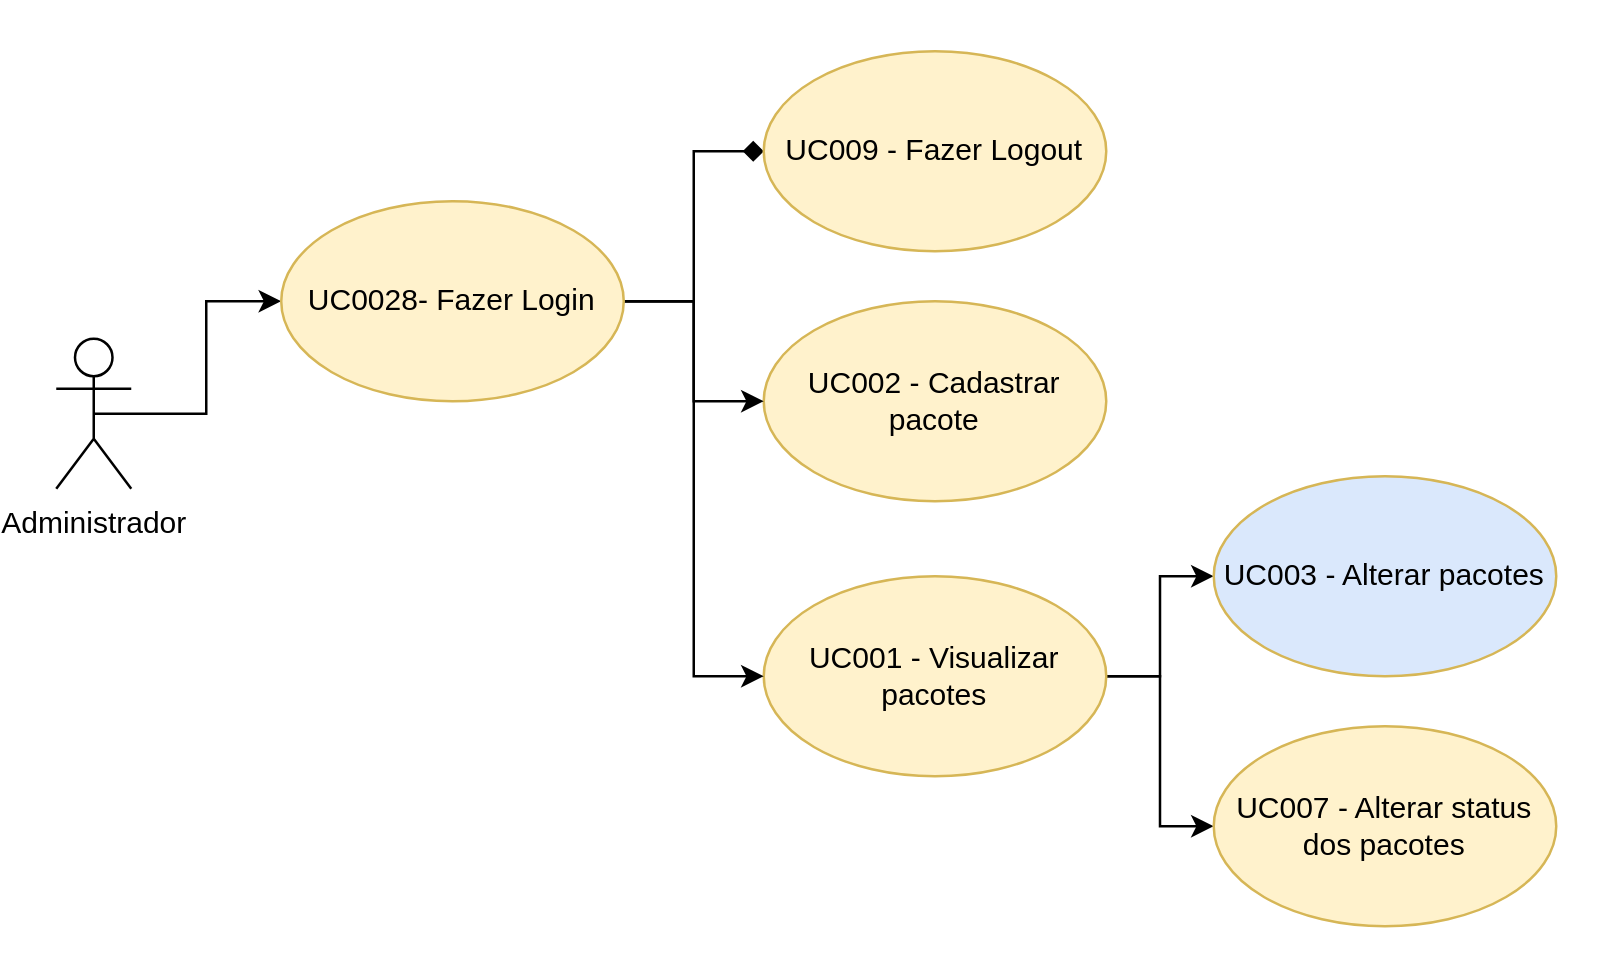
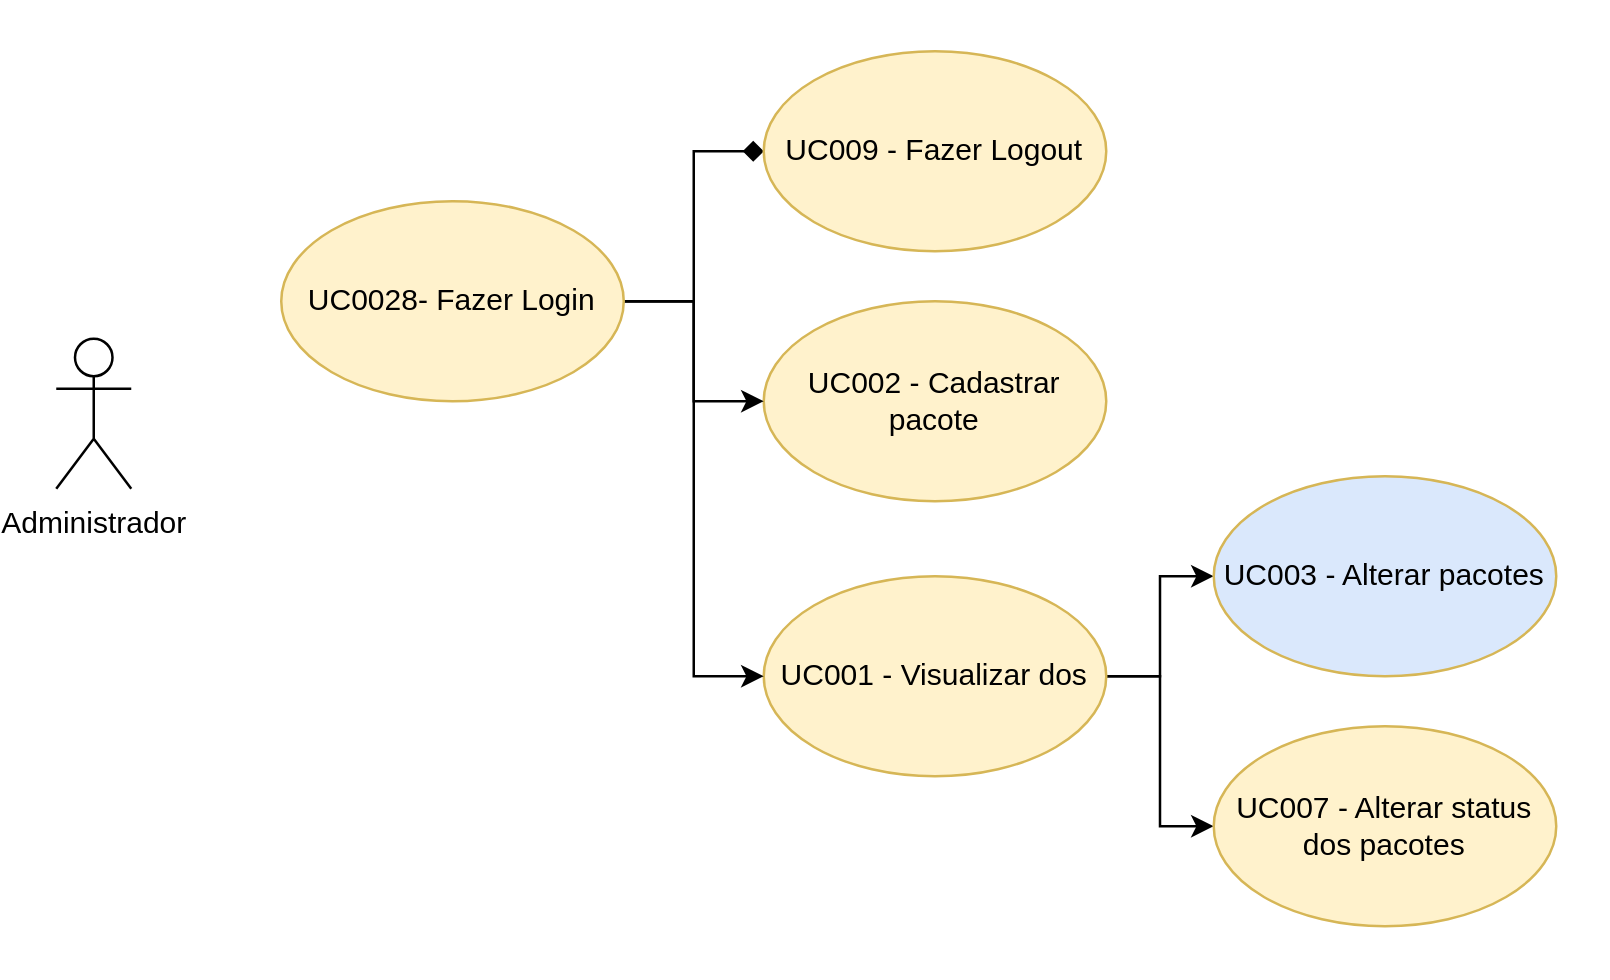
(206, 373) -> none
(935, 676) -> (935, 676)
